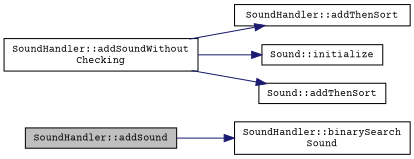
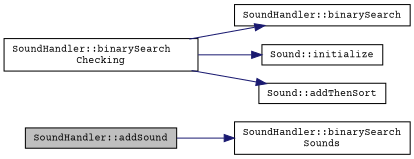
(322, 15) -> (322, 15)
(101, 55) -> (101, 55)
(322, 138) -> (322, 138)
